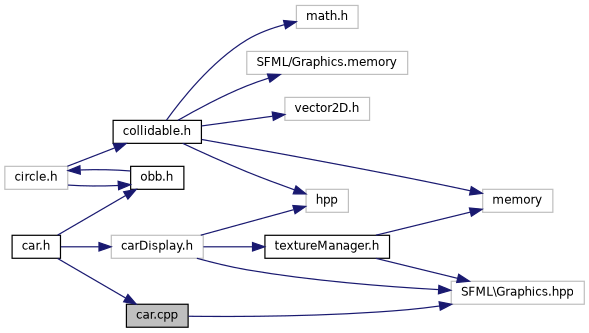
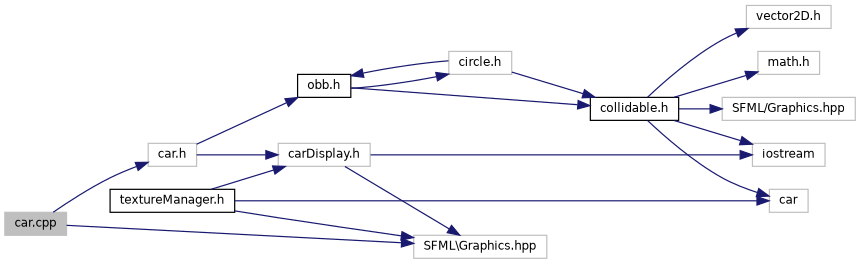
(327, 63) -> (789, 109)
none -> (464, 96)
(327, 201) -> (789, 155)
(518, 201) -> (789, 201)
(36, 247) -> (172, 155)
(228, 247) -> (243, 180)
(92, 278) -> (93, 187)
(157, 316) -> (36, 224)
